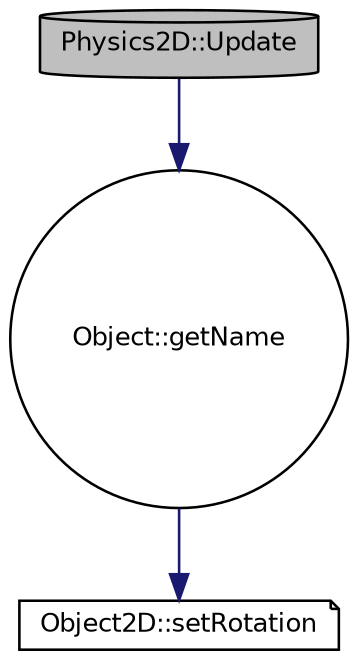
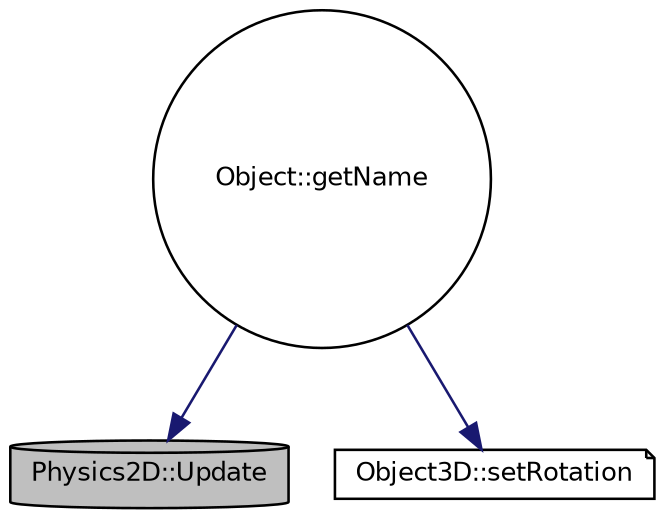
(179, 111) -> (209, 372)
(179, 625) -> (495, 474)
